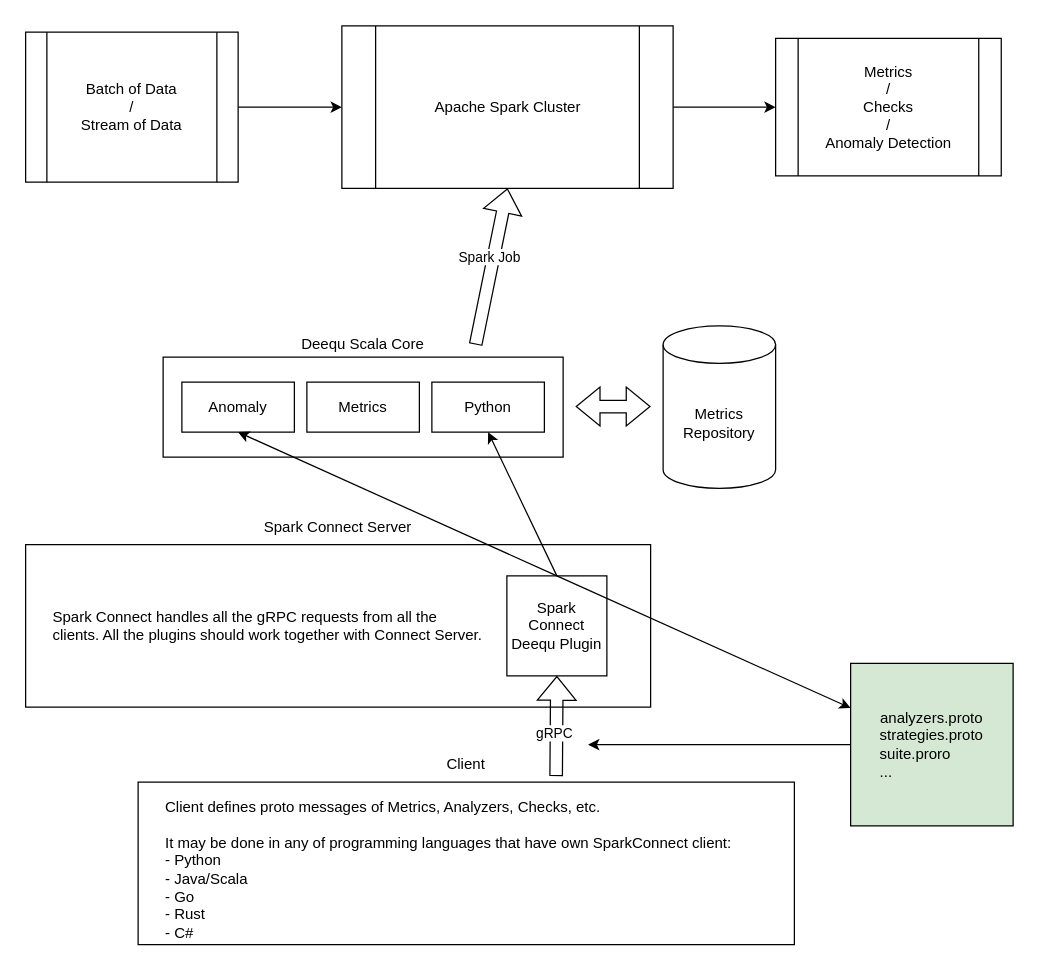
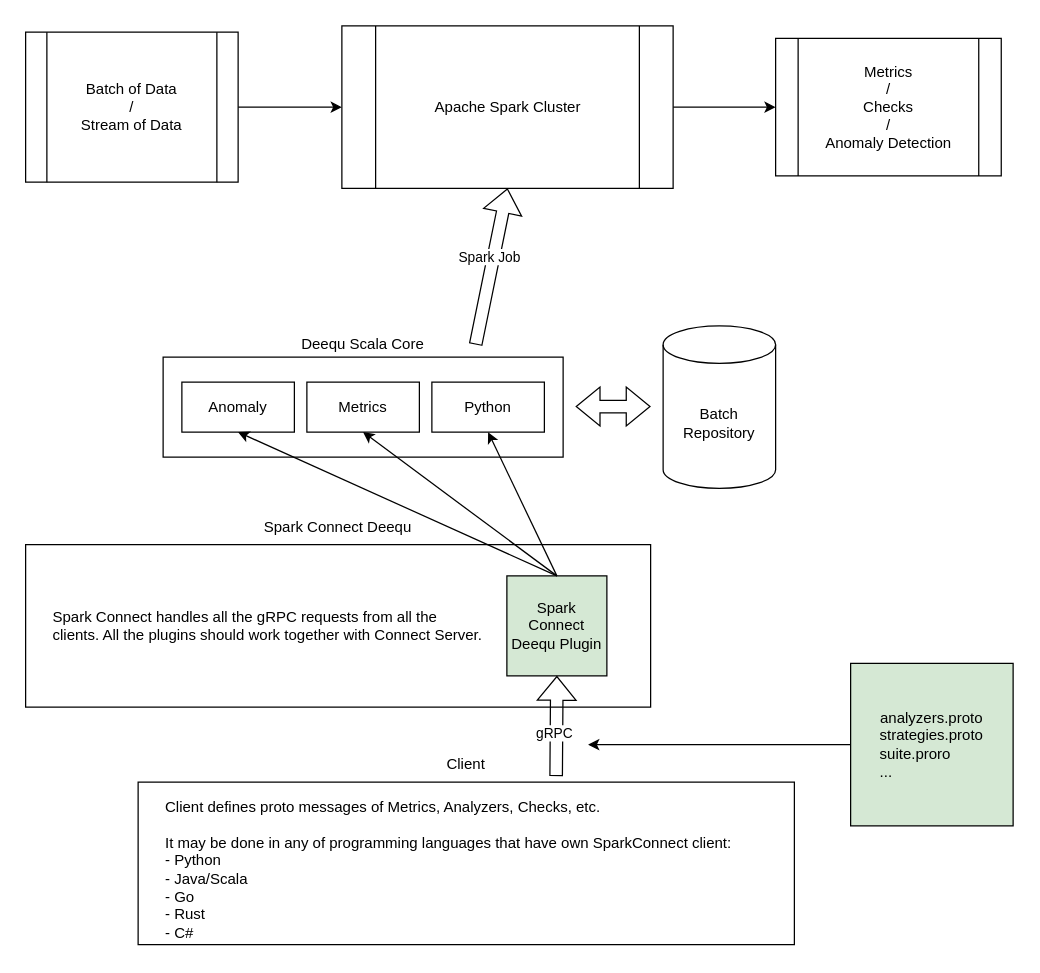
(719, 423) -> (719, 423)
(338, 626) -> (338, 626)
(557, 626) -> (557, 626)
(700, 640) -> (460, 503)
